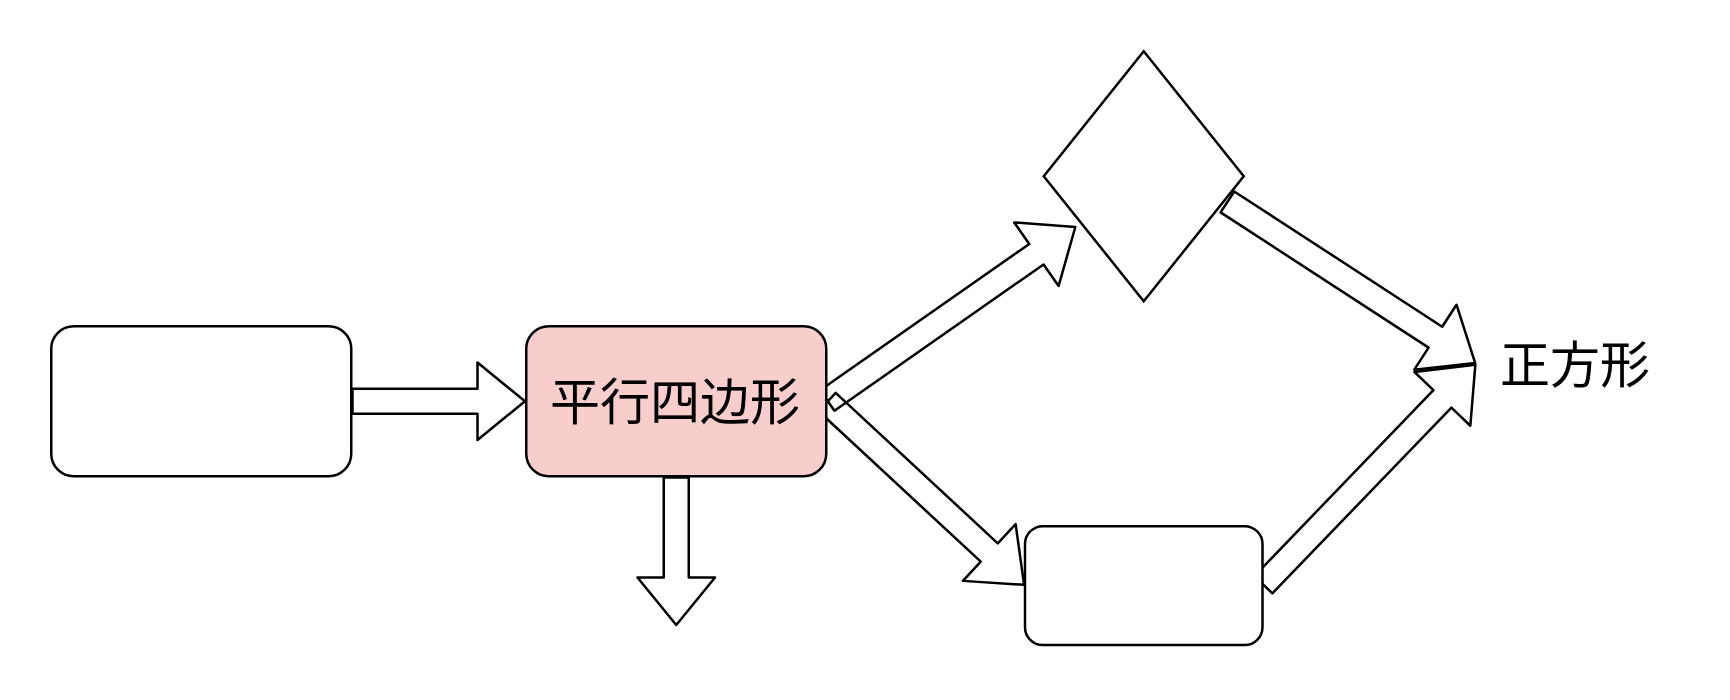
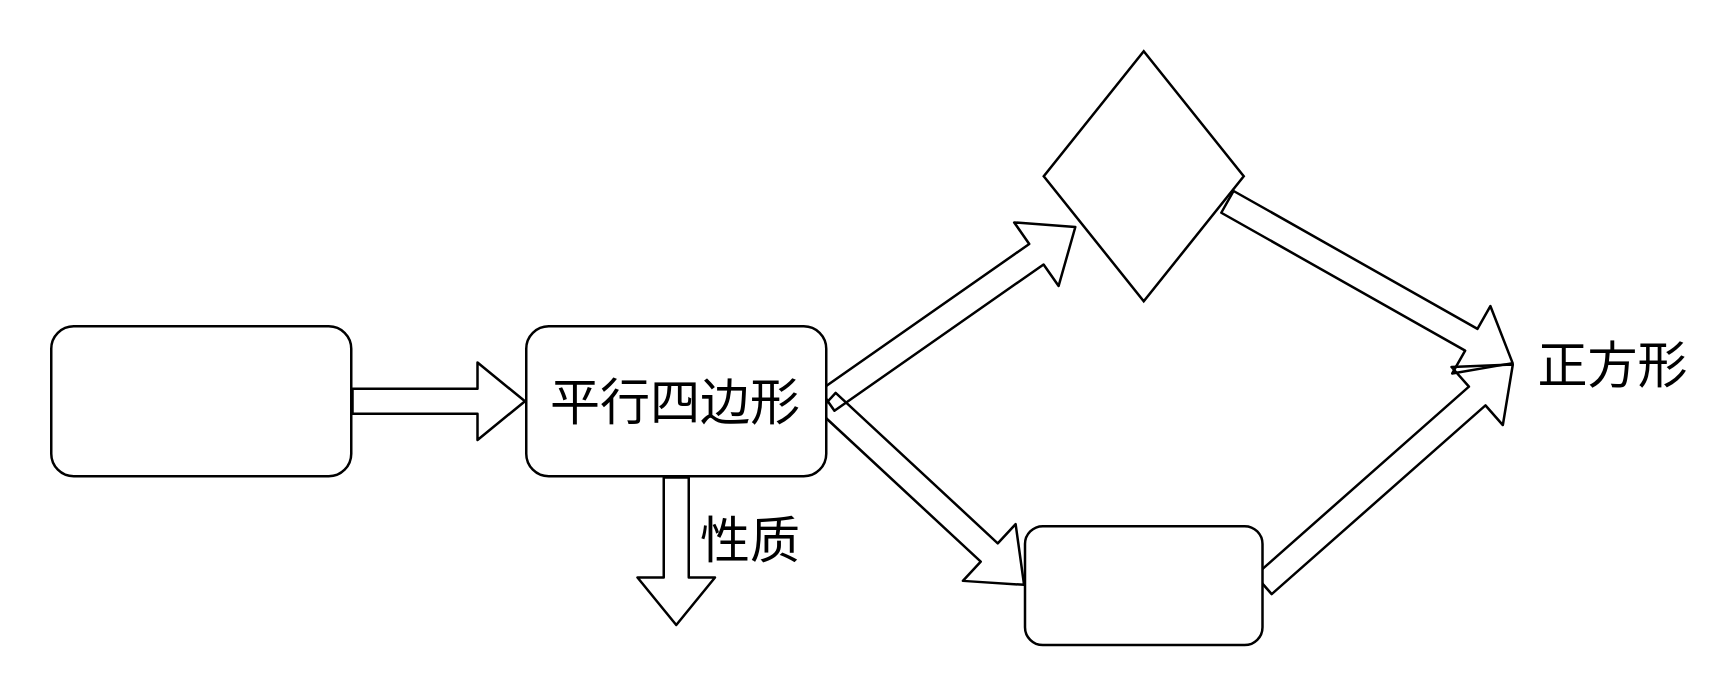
(1576, 364) -> (1614, 364)
(676, 401) -> (676, 401)
none -> (751, 539)
